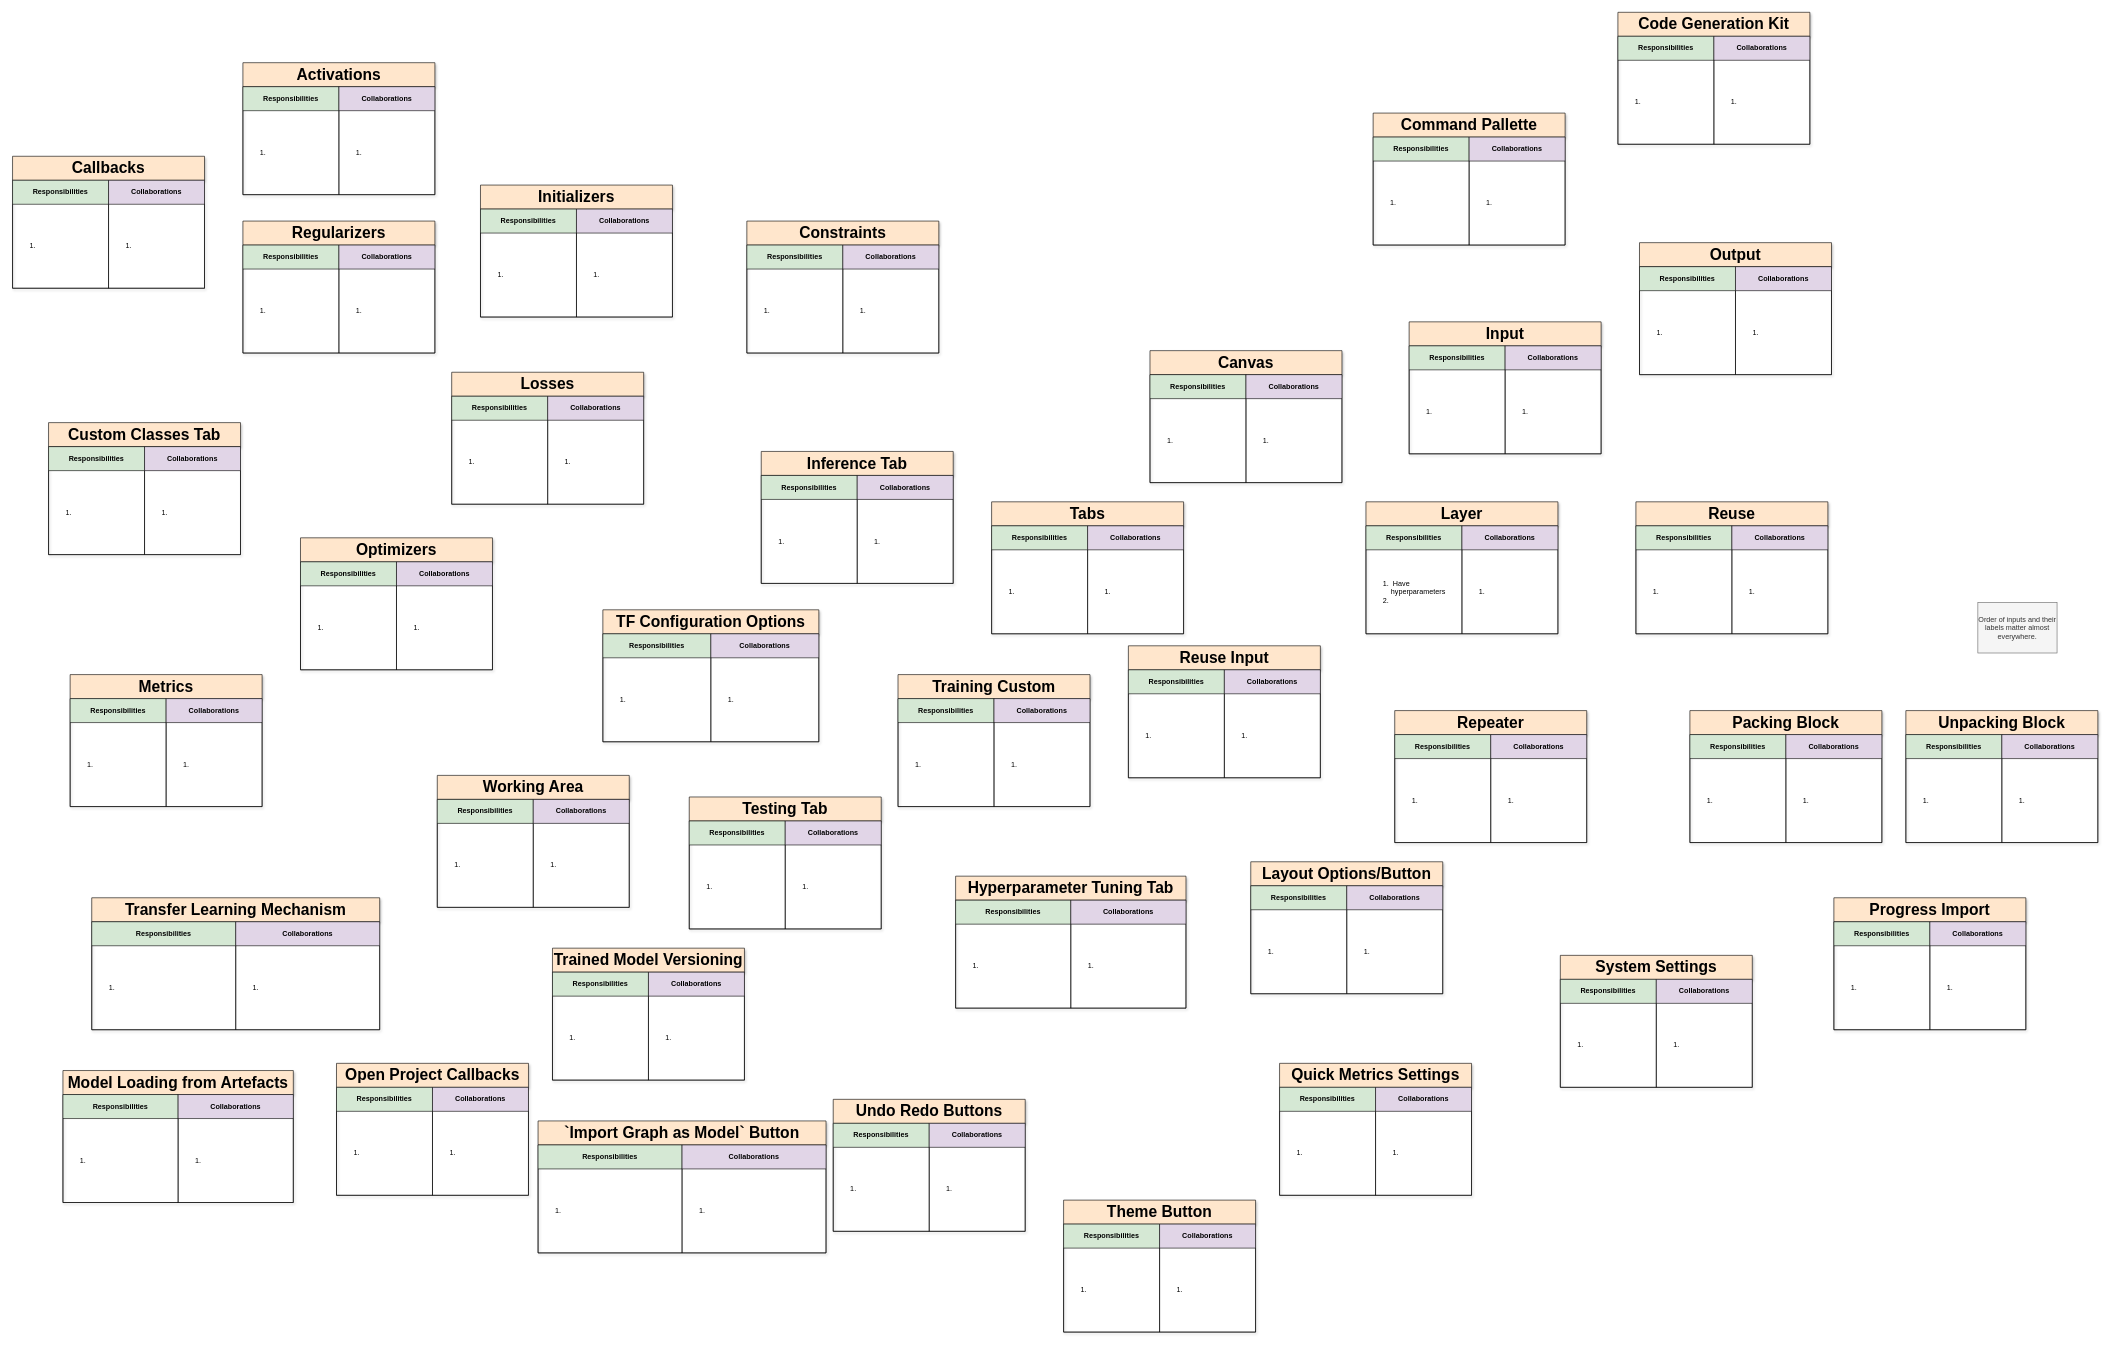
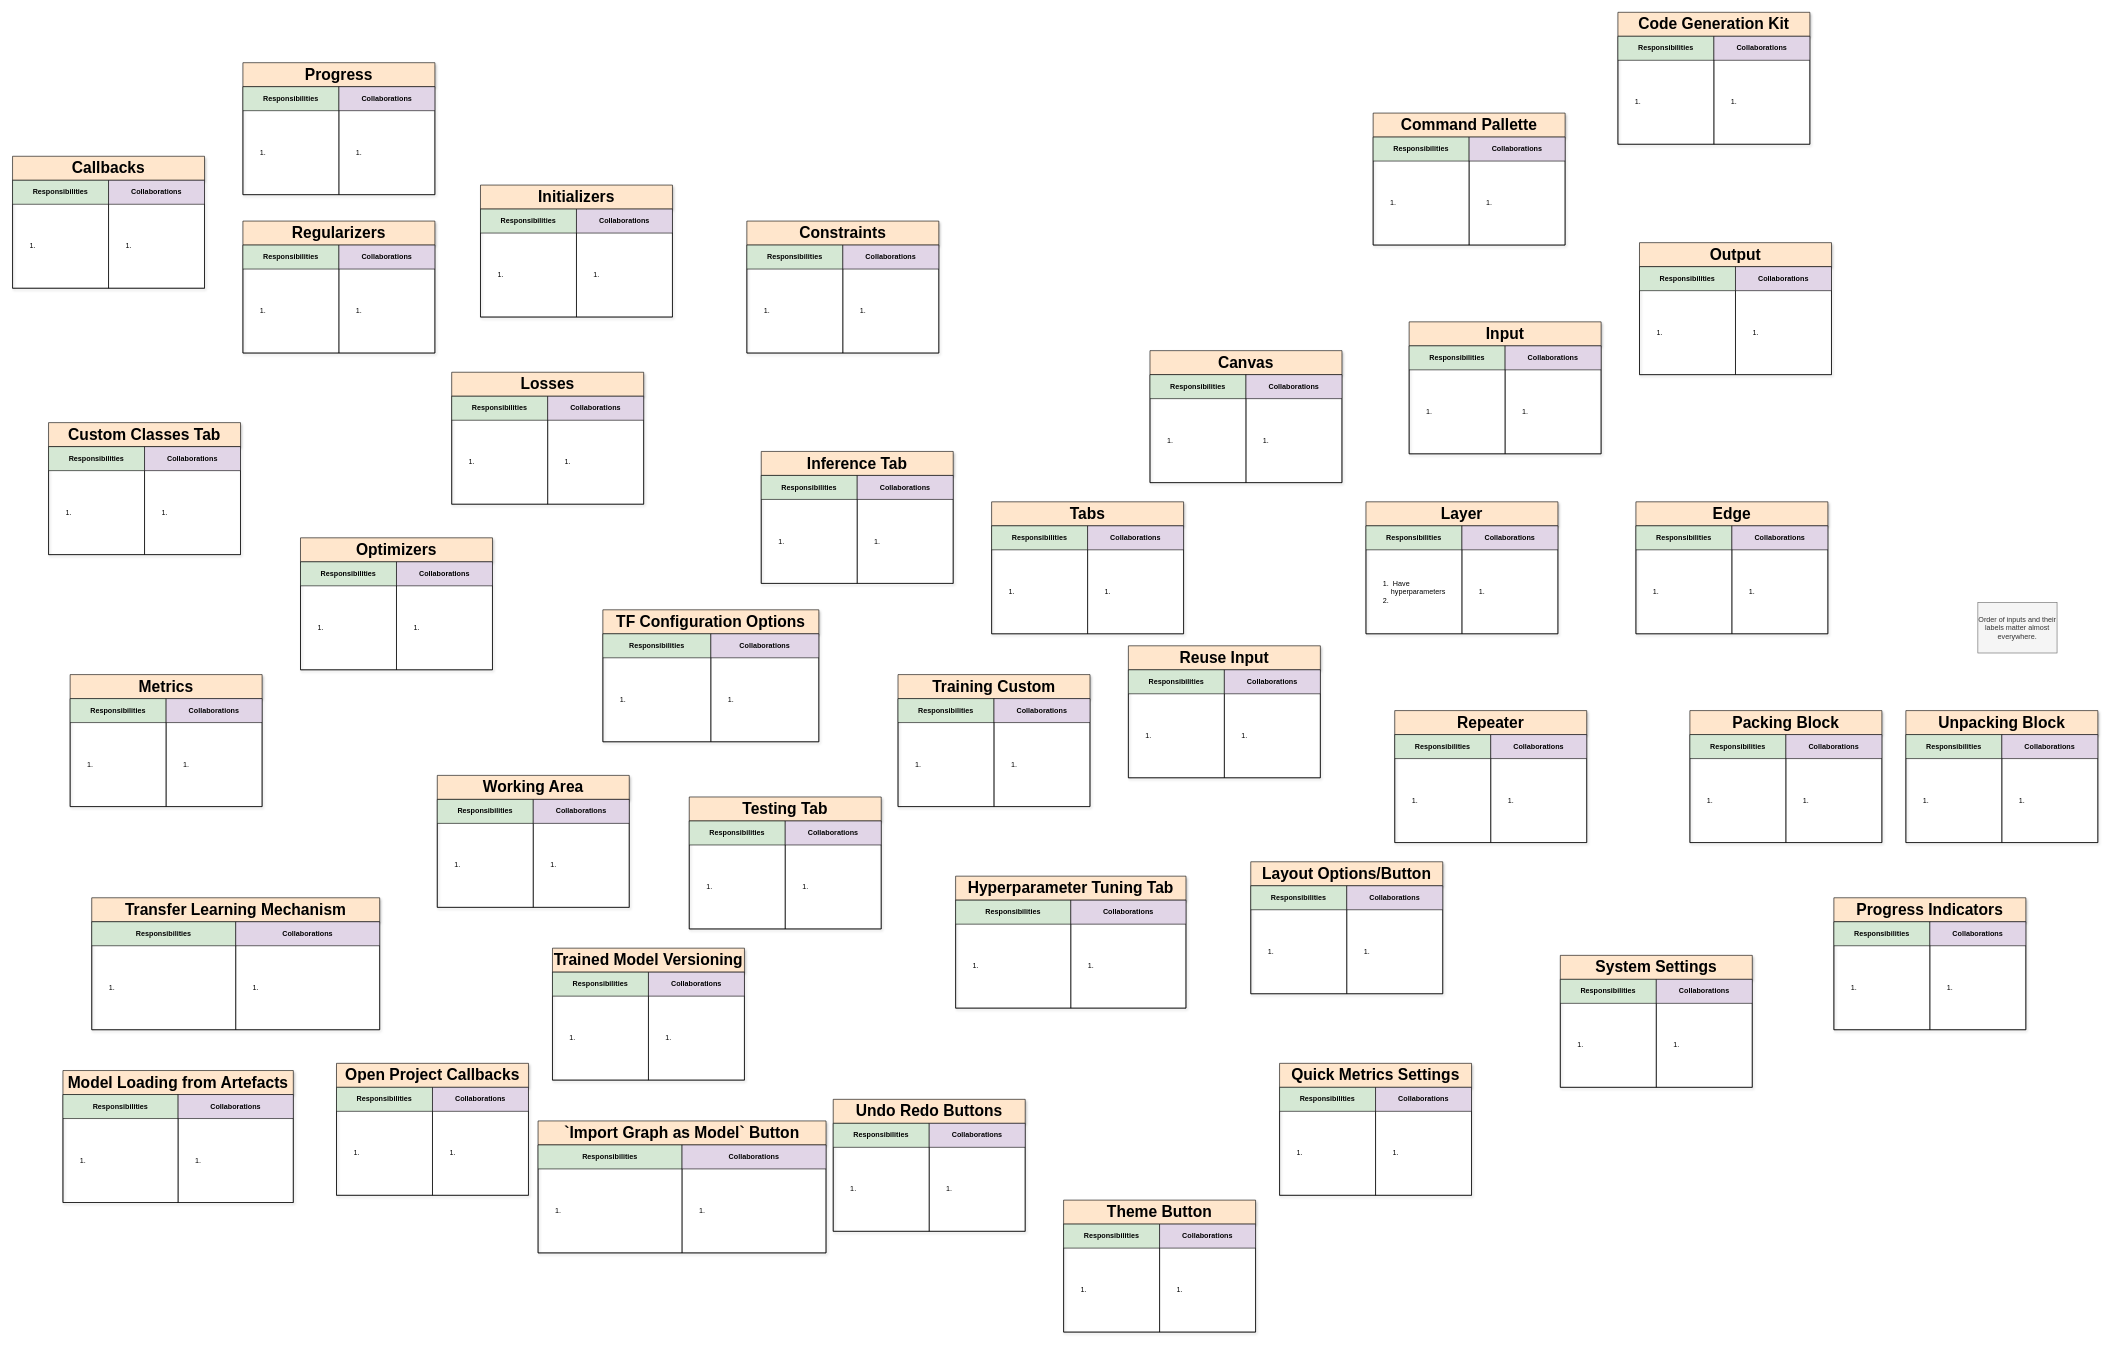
(339, 75) -> (339, 75)
(1732, 514) -> (1732, 514)
(1930, 910) -> (1930, 910)
